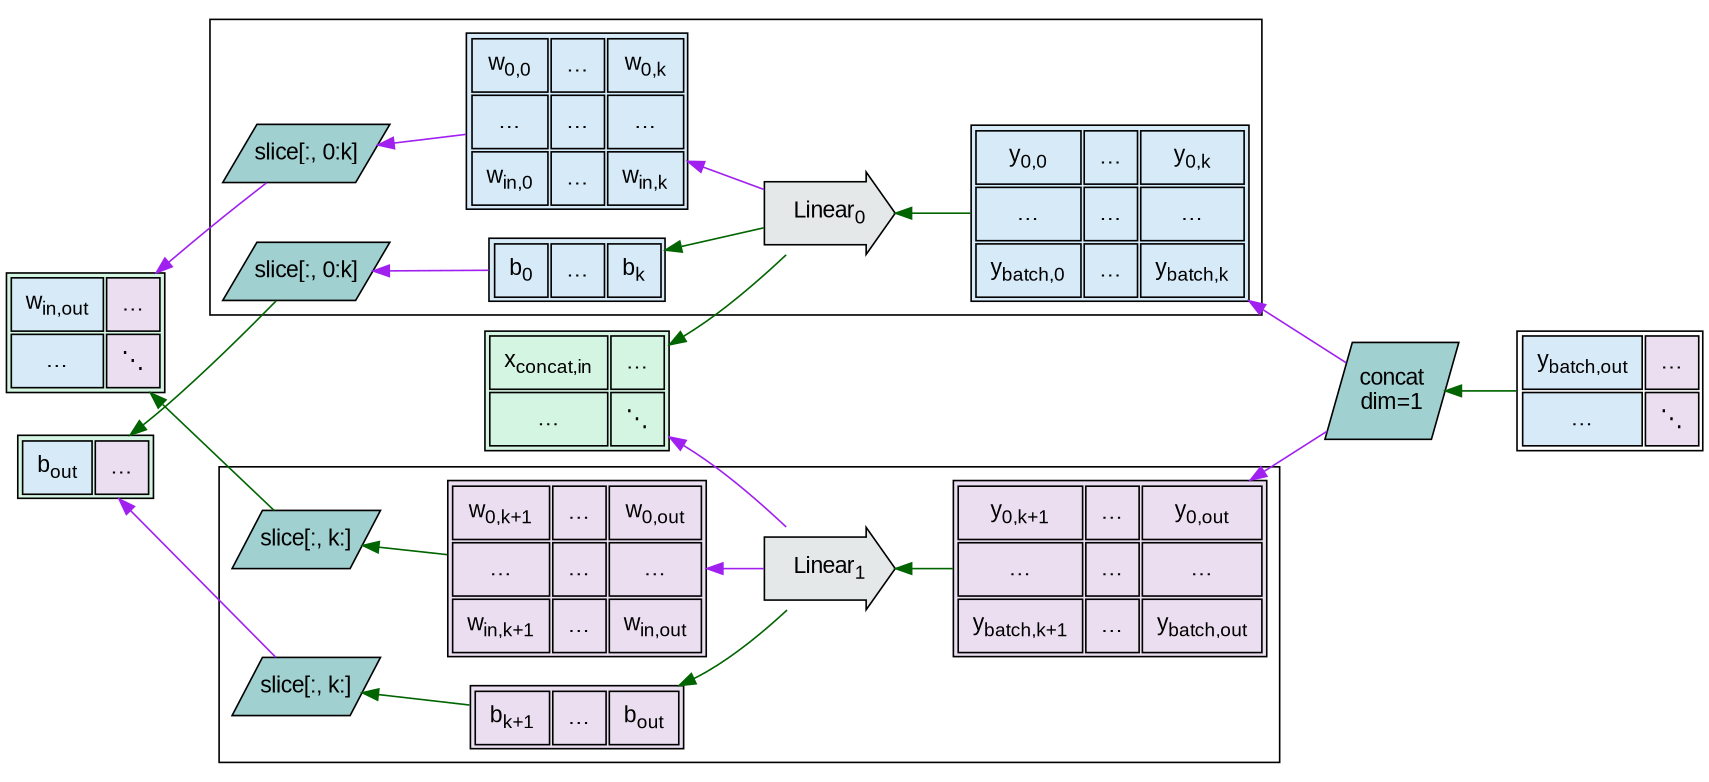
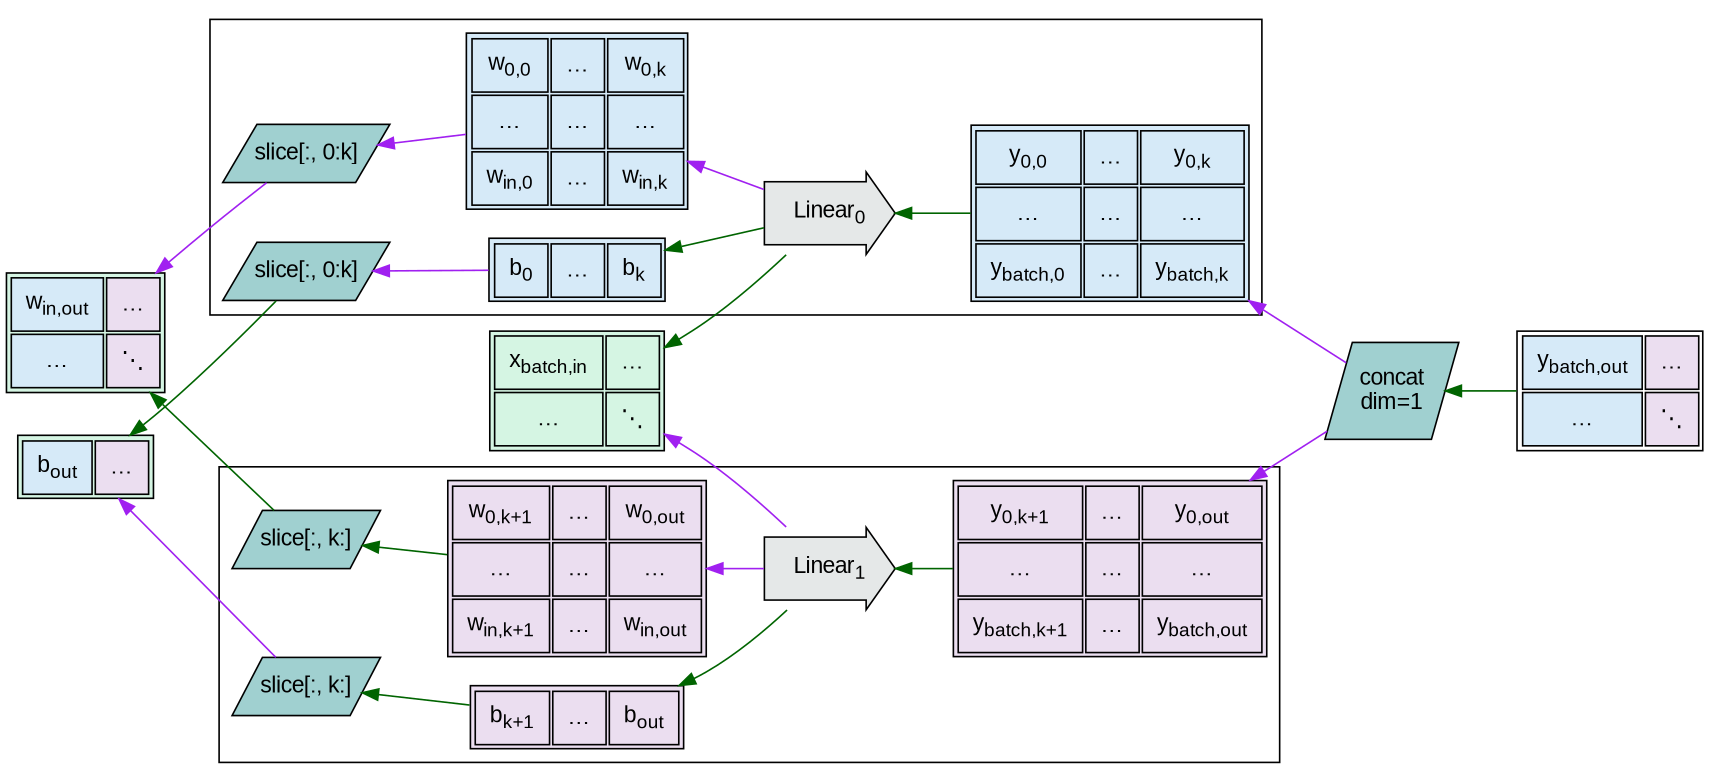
(554, 360) -> (554, 360)
